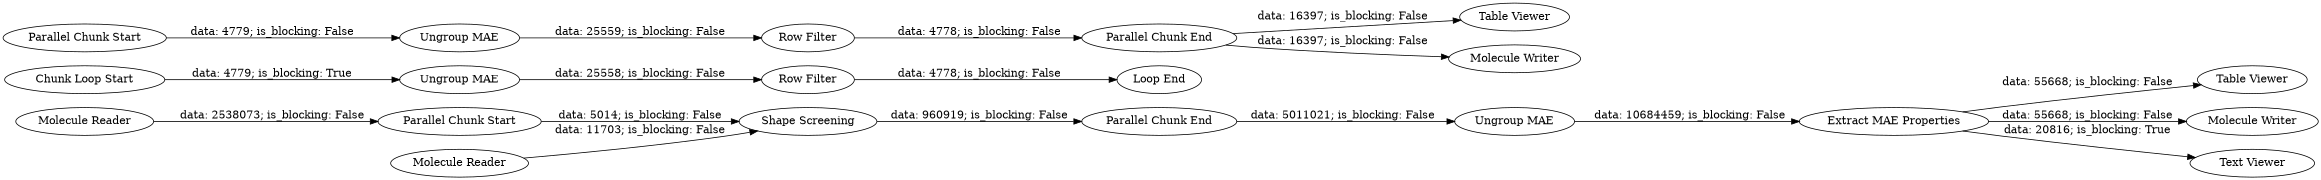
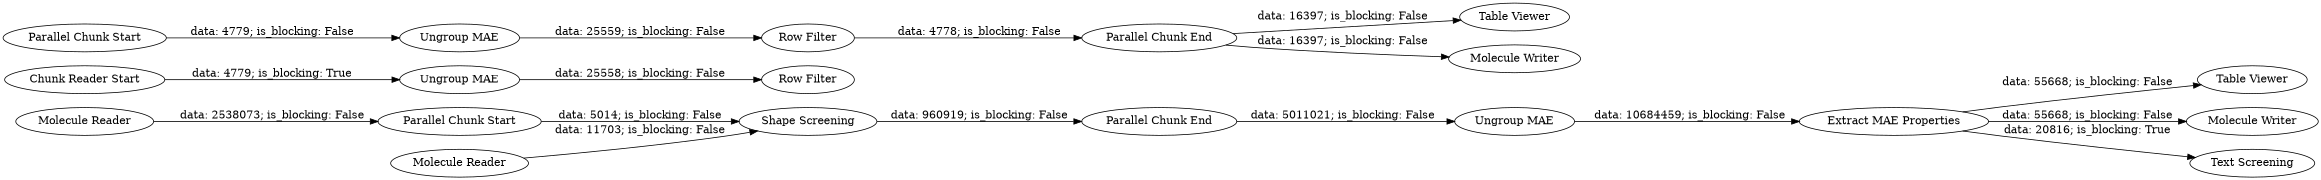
(85, 80) -> (85, 80)
(1159, 80) -> none
(2252, 163) -> (2252, 163)
